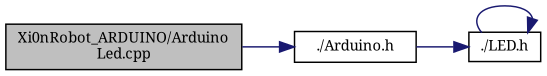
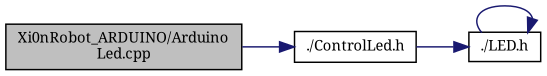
(355, 47) -> (355, 47)
